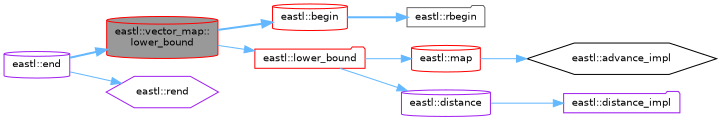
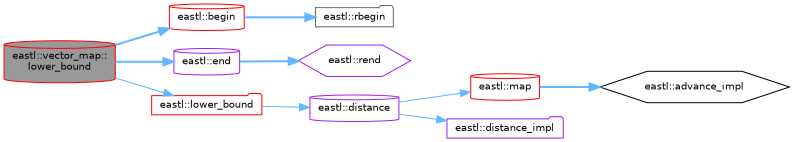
(83, 55) -> (139, 62)
(383, 59) -> (430, 98)
(498, 59) -> (564, 87)
(91, 76) -> (264, 61)
